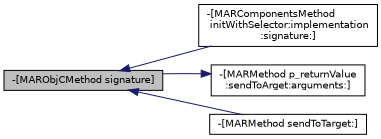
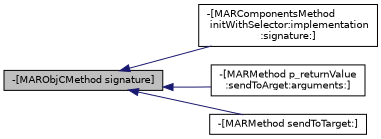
(182, 74) -> (192, 87)
